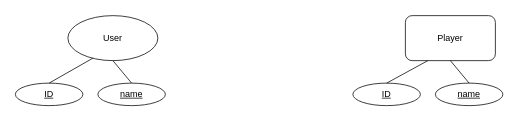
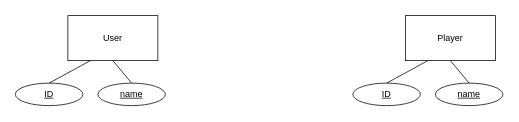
(113, 38) -> (113, 38)
(450, 38) -> (450, 38)
